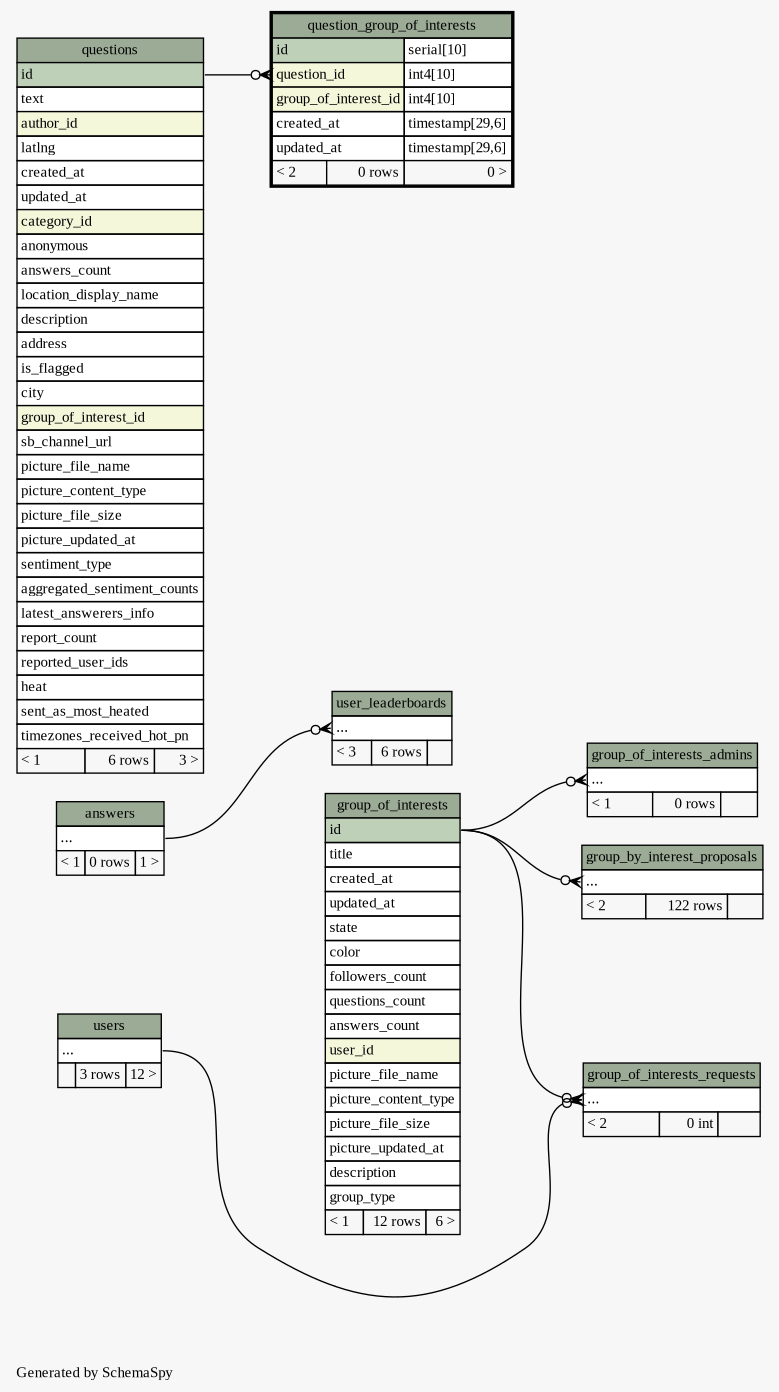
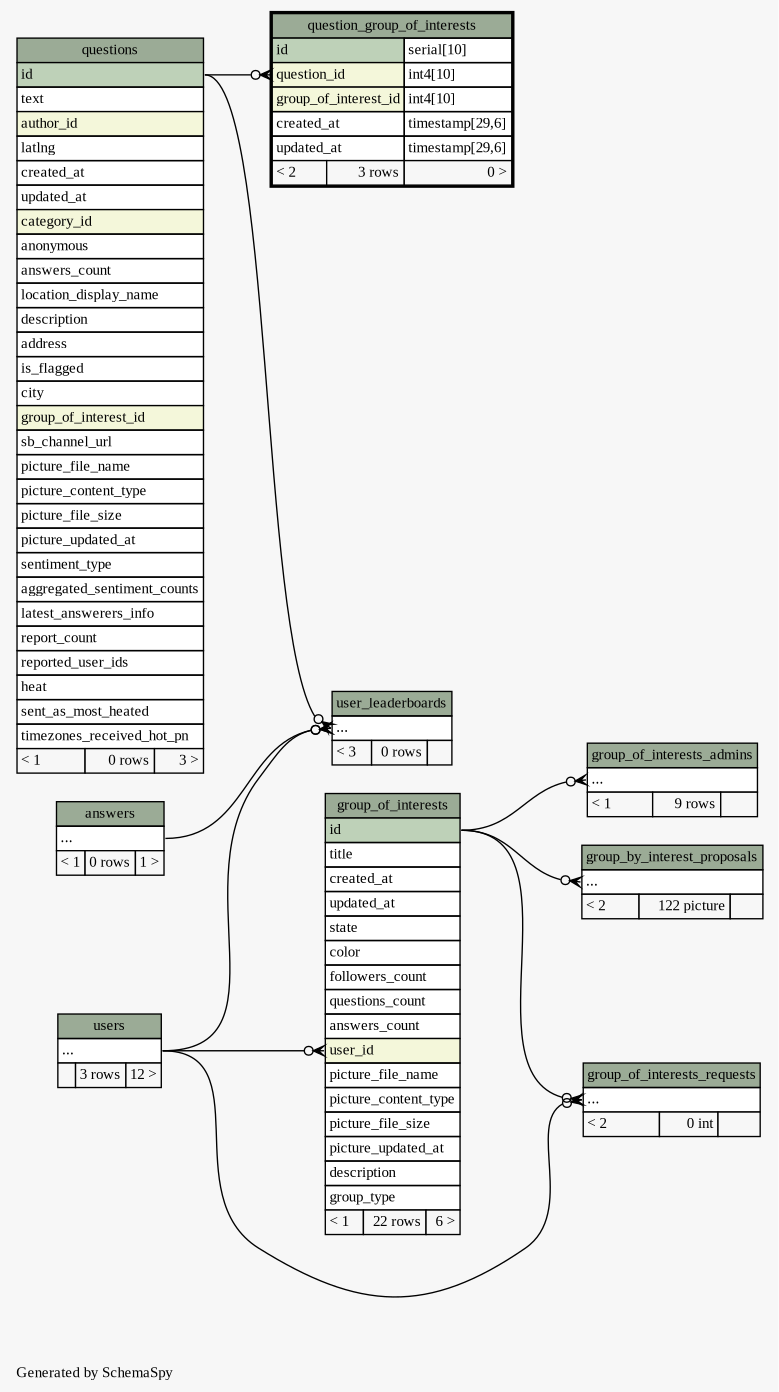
(379, 172) -> (379, 172)
none -> (267, 392)
(402, 752) -> (402, 752)
(129, 760) -> (129, 760)
(696, 804) -> (696, 804)
none -> (228, 896)
(696, 906) -> (692, 906)
none -> (233, 1051)
(397, 1222) -> (397, 1222)
